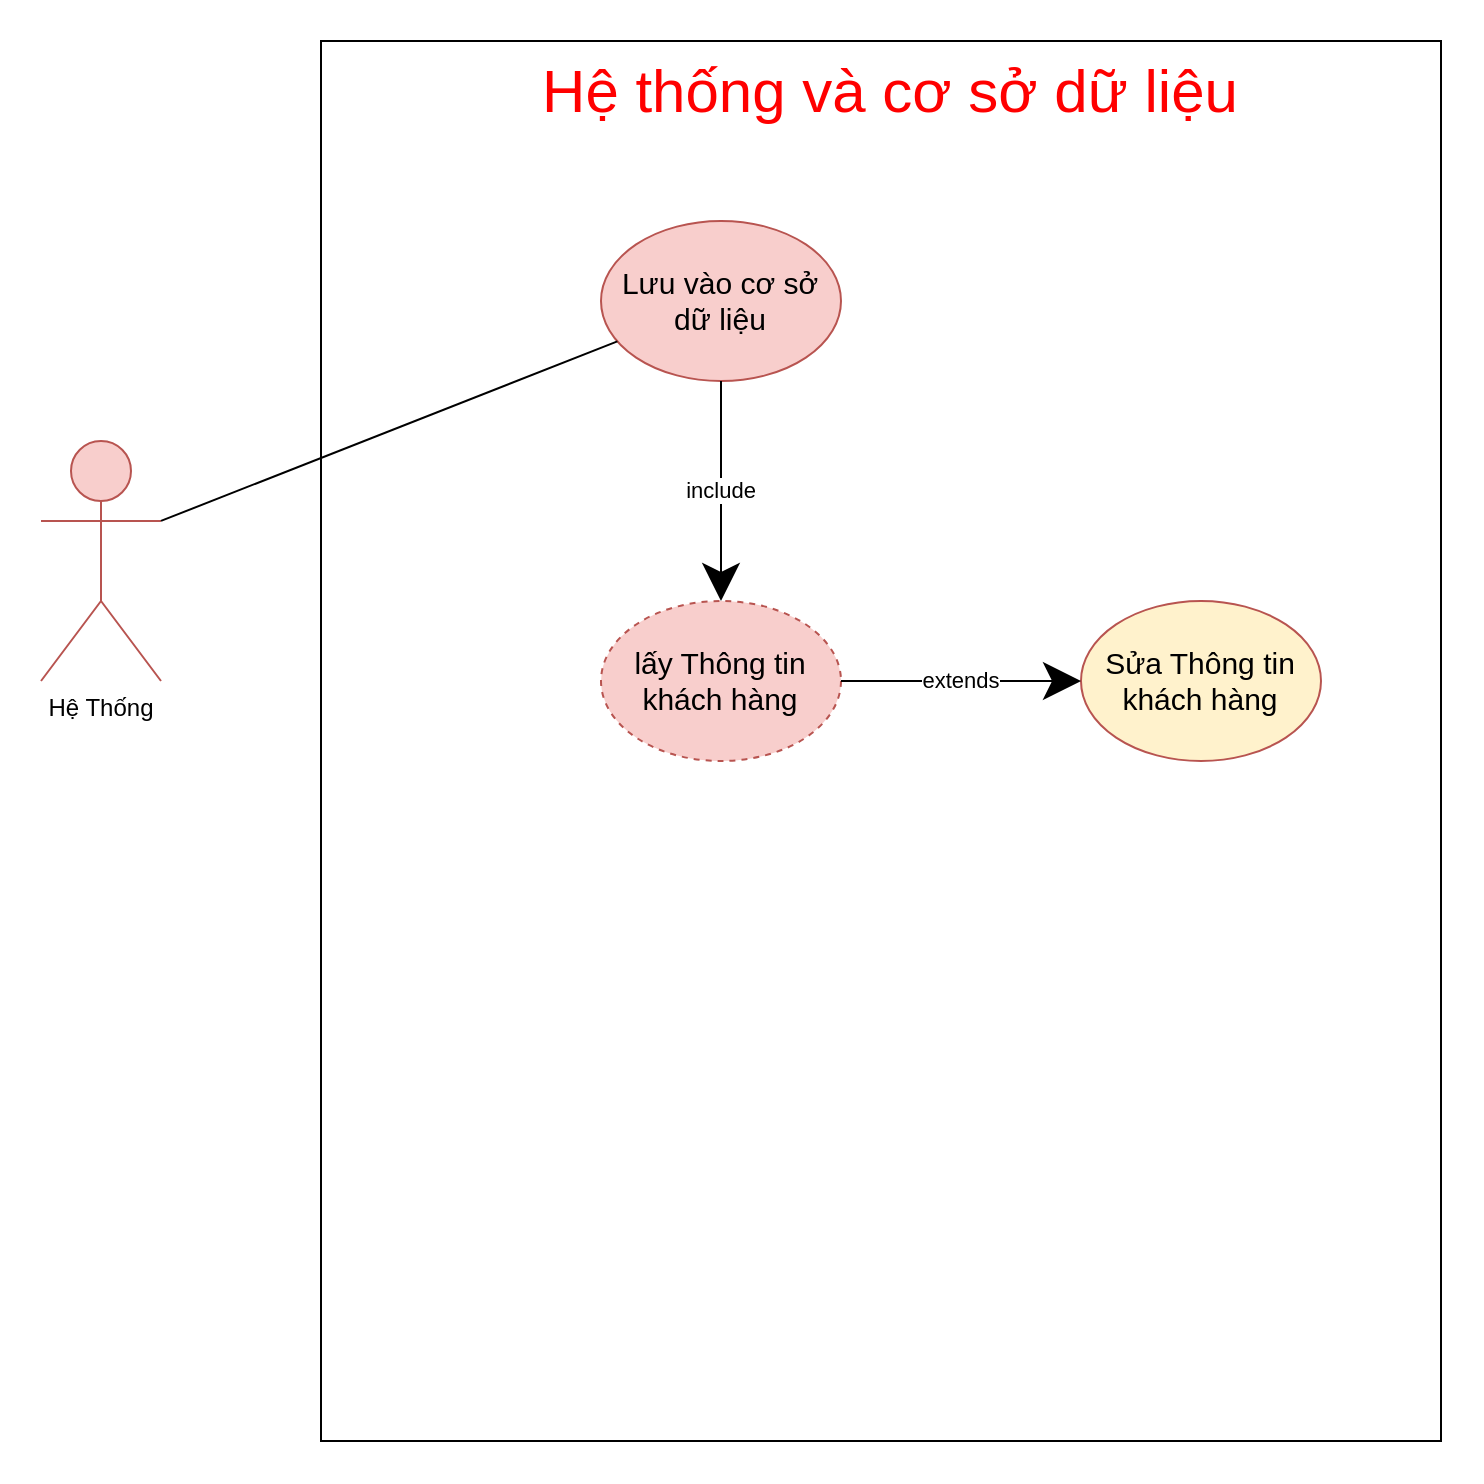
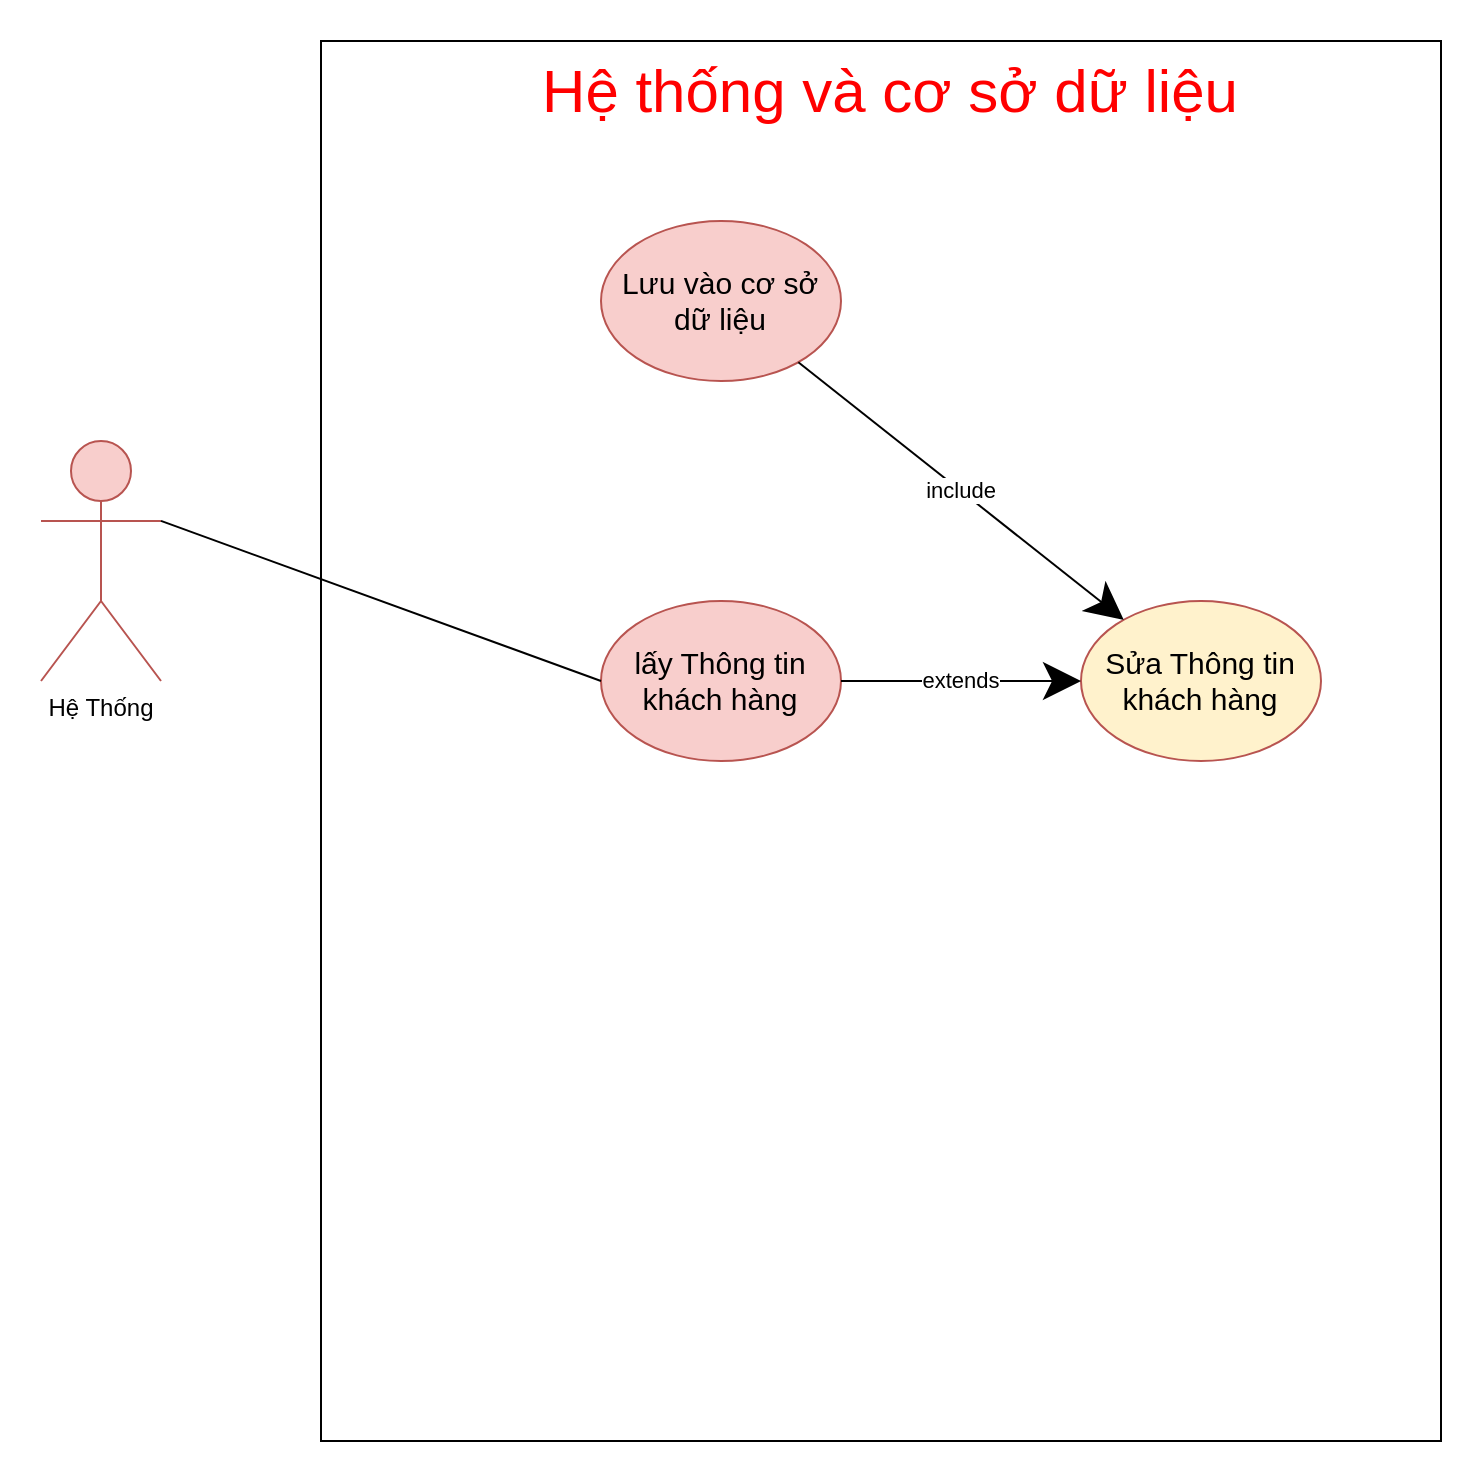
(390, 431) -> (382, 601)
(721, 477) -> (1027, 543)
(721, 681) -> (721, 681)
